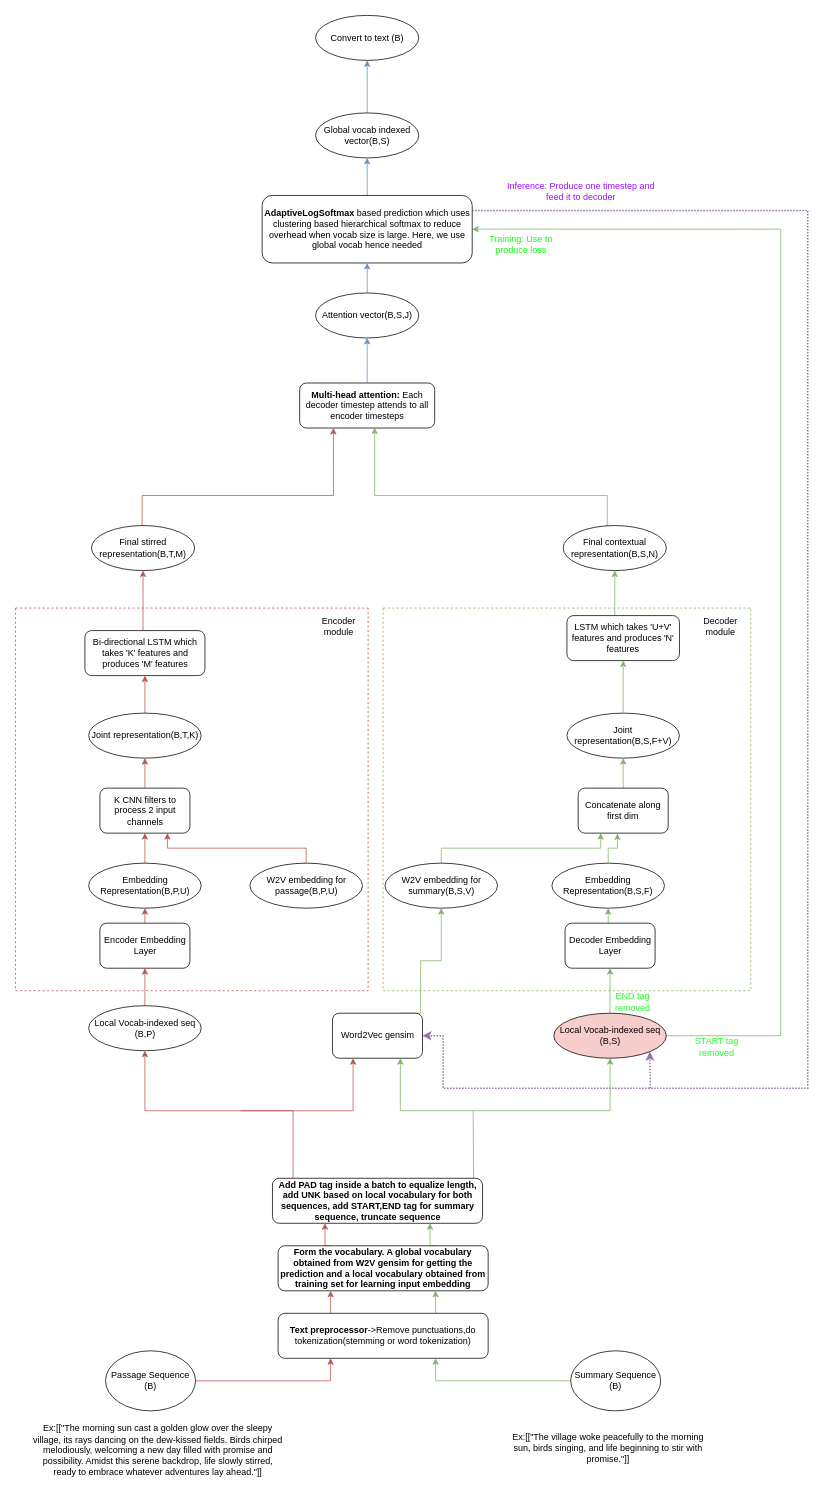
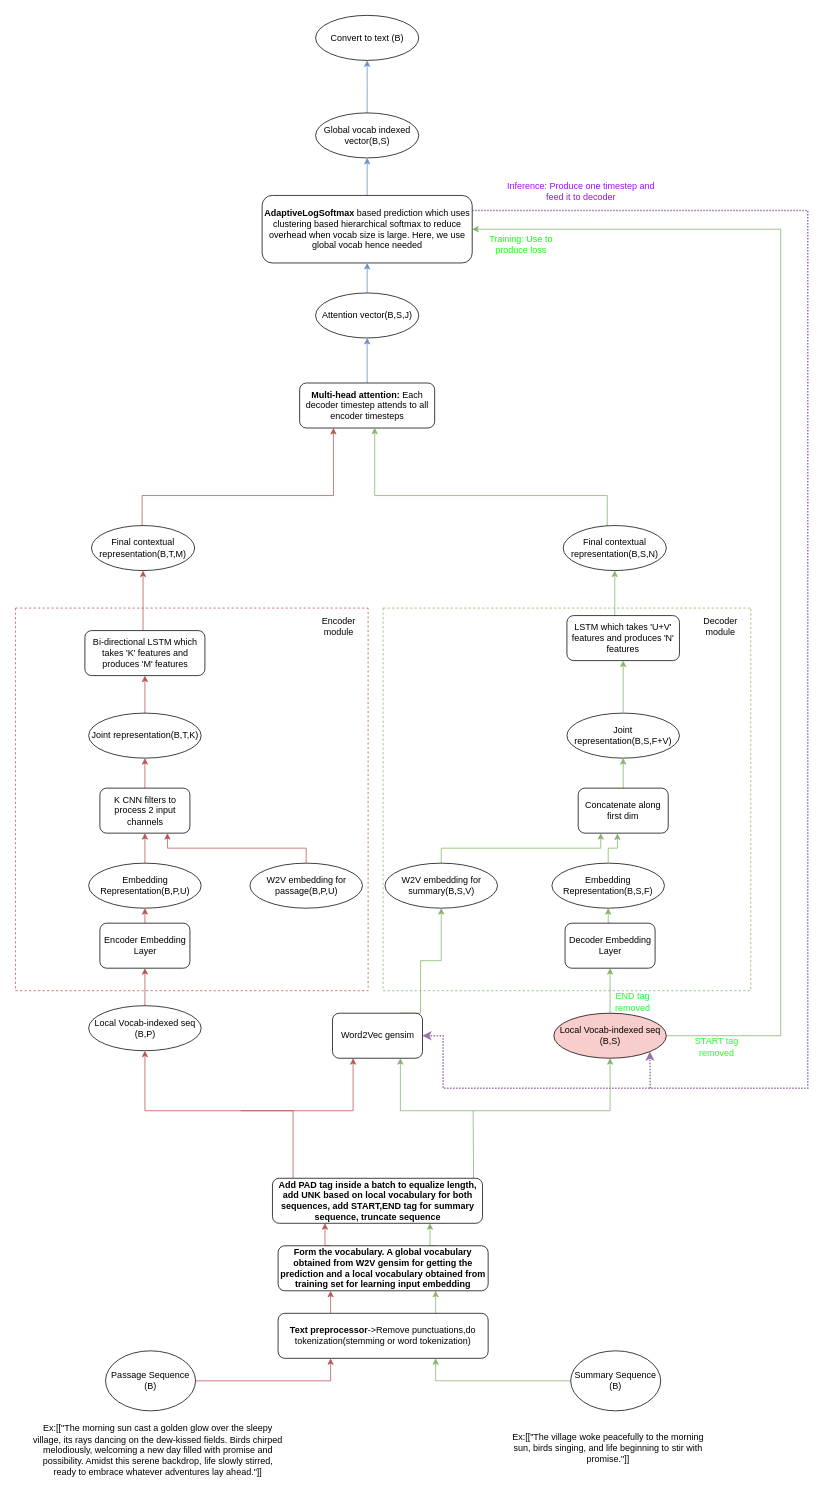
(143, 548) -> (143, 548)
